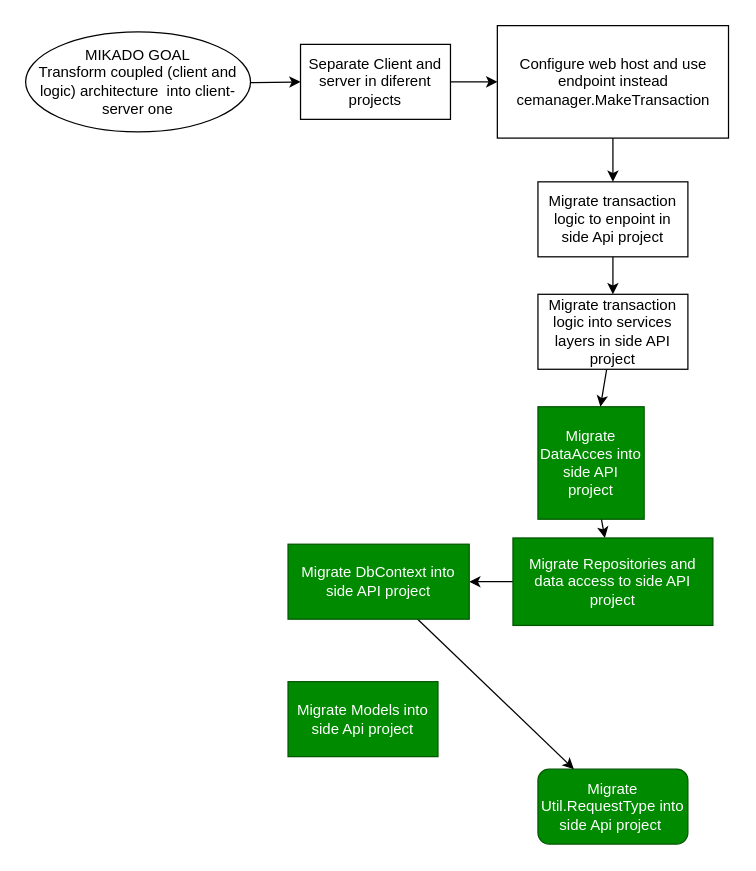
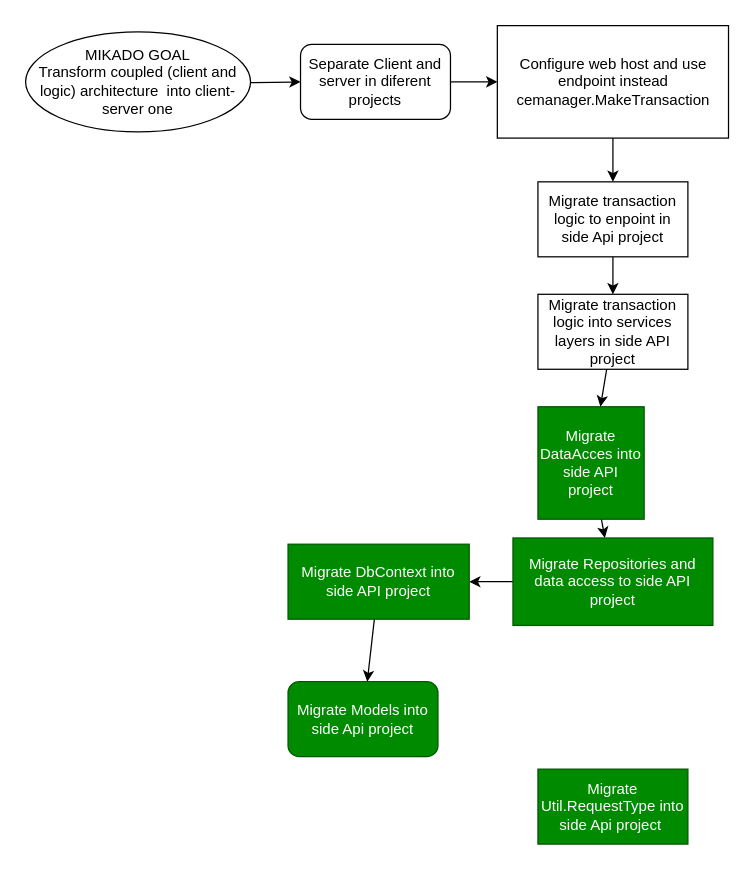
(376, 82) -> (376, 82)
(493, 692) -> (371, 647)
(363, 719) -> (363, 719)
(613, 807) -> (613, 807)
